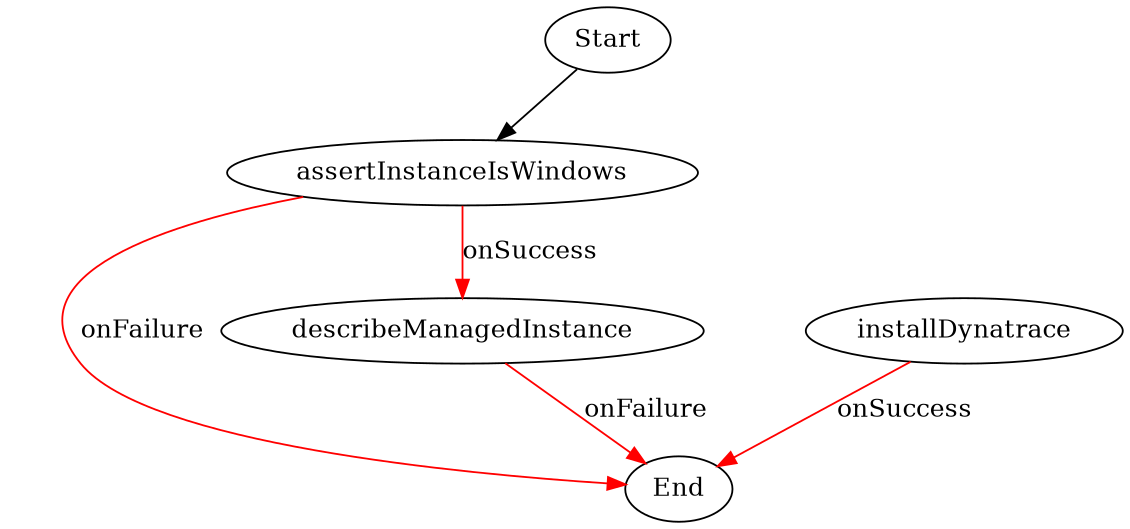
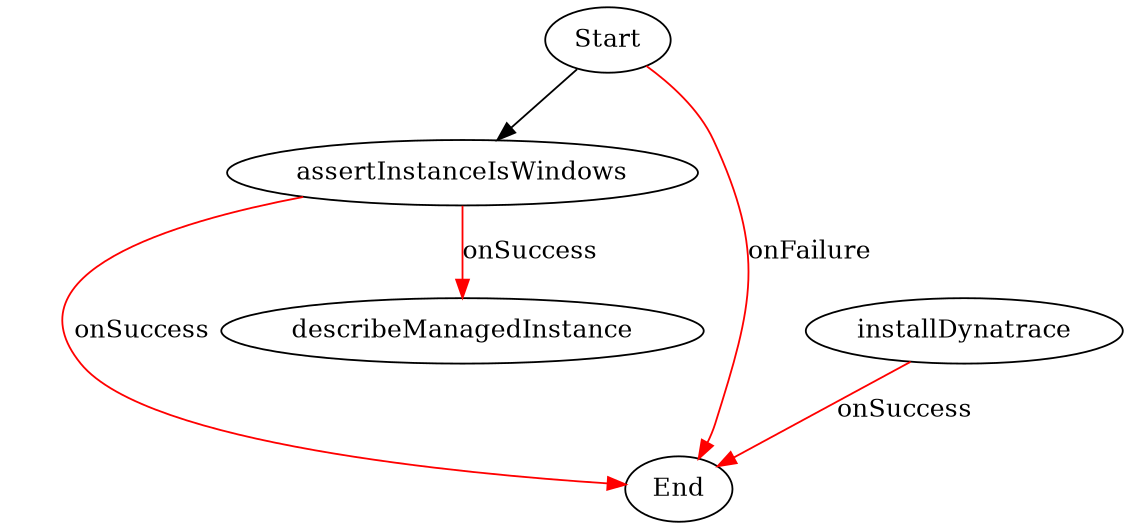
(143, 331) -> (143, 331)
(568, 408) -> (746, 241)
